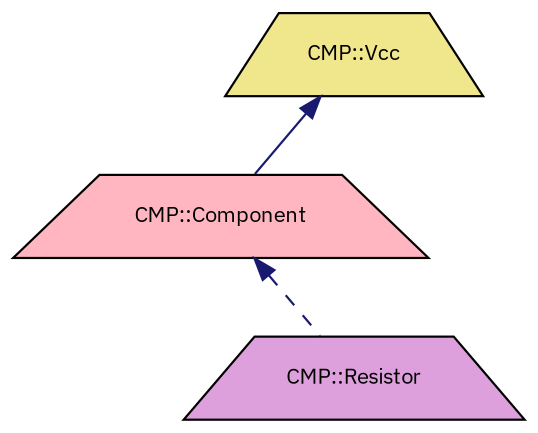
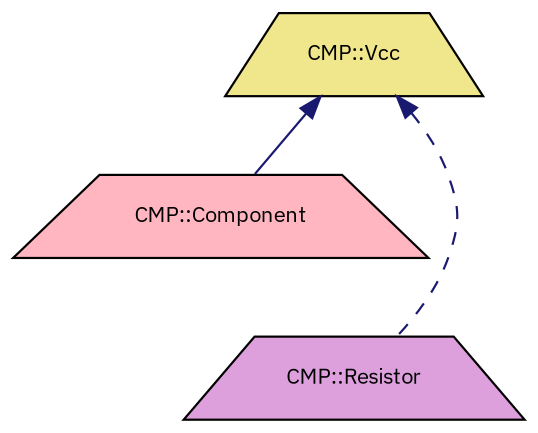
(294, 306) -> (456, 227)
